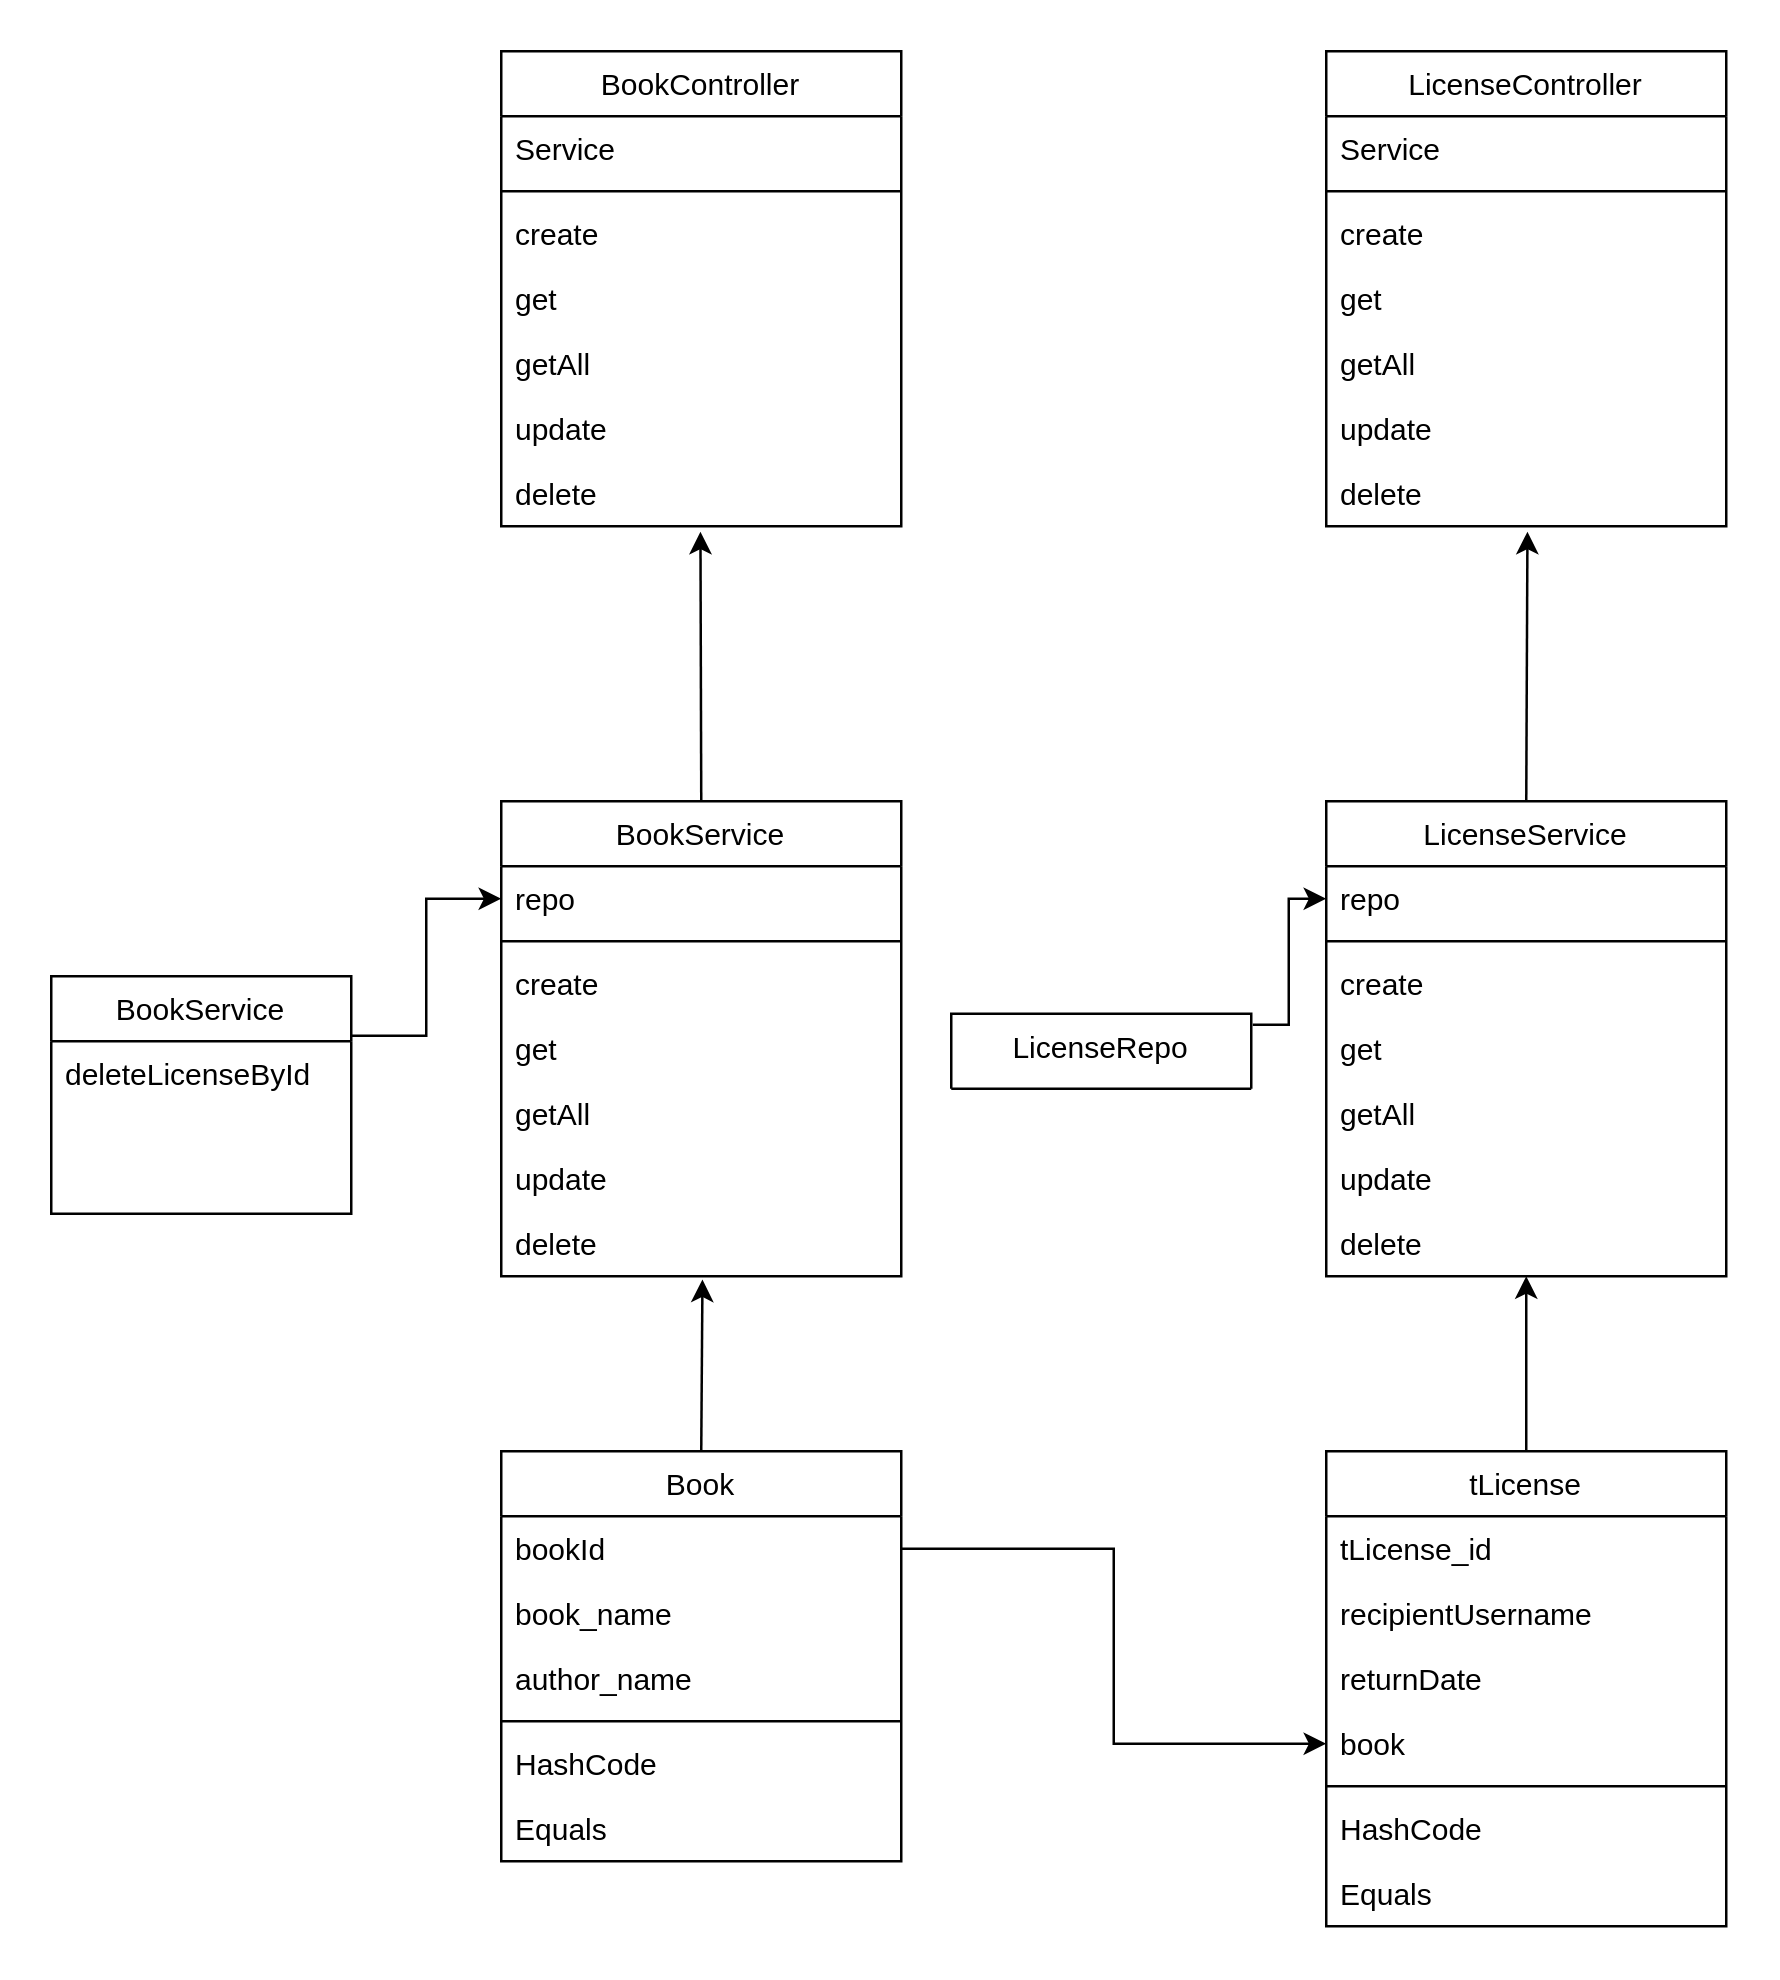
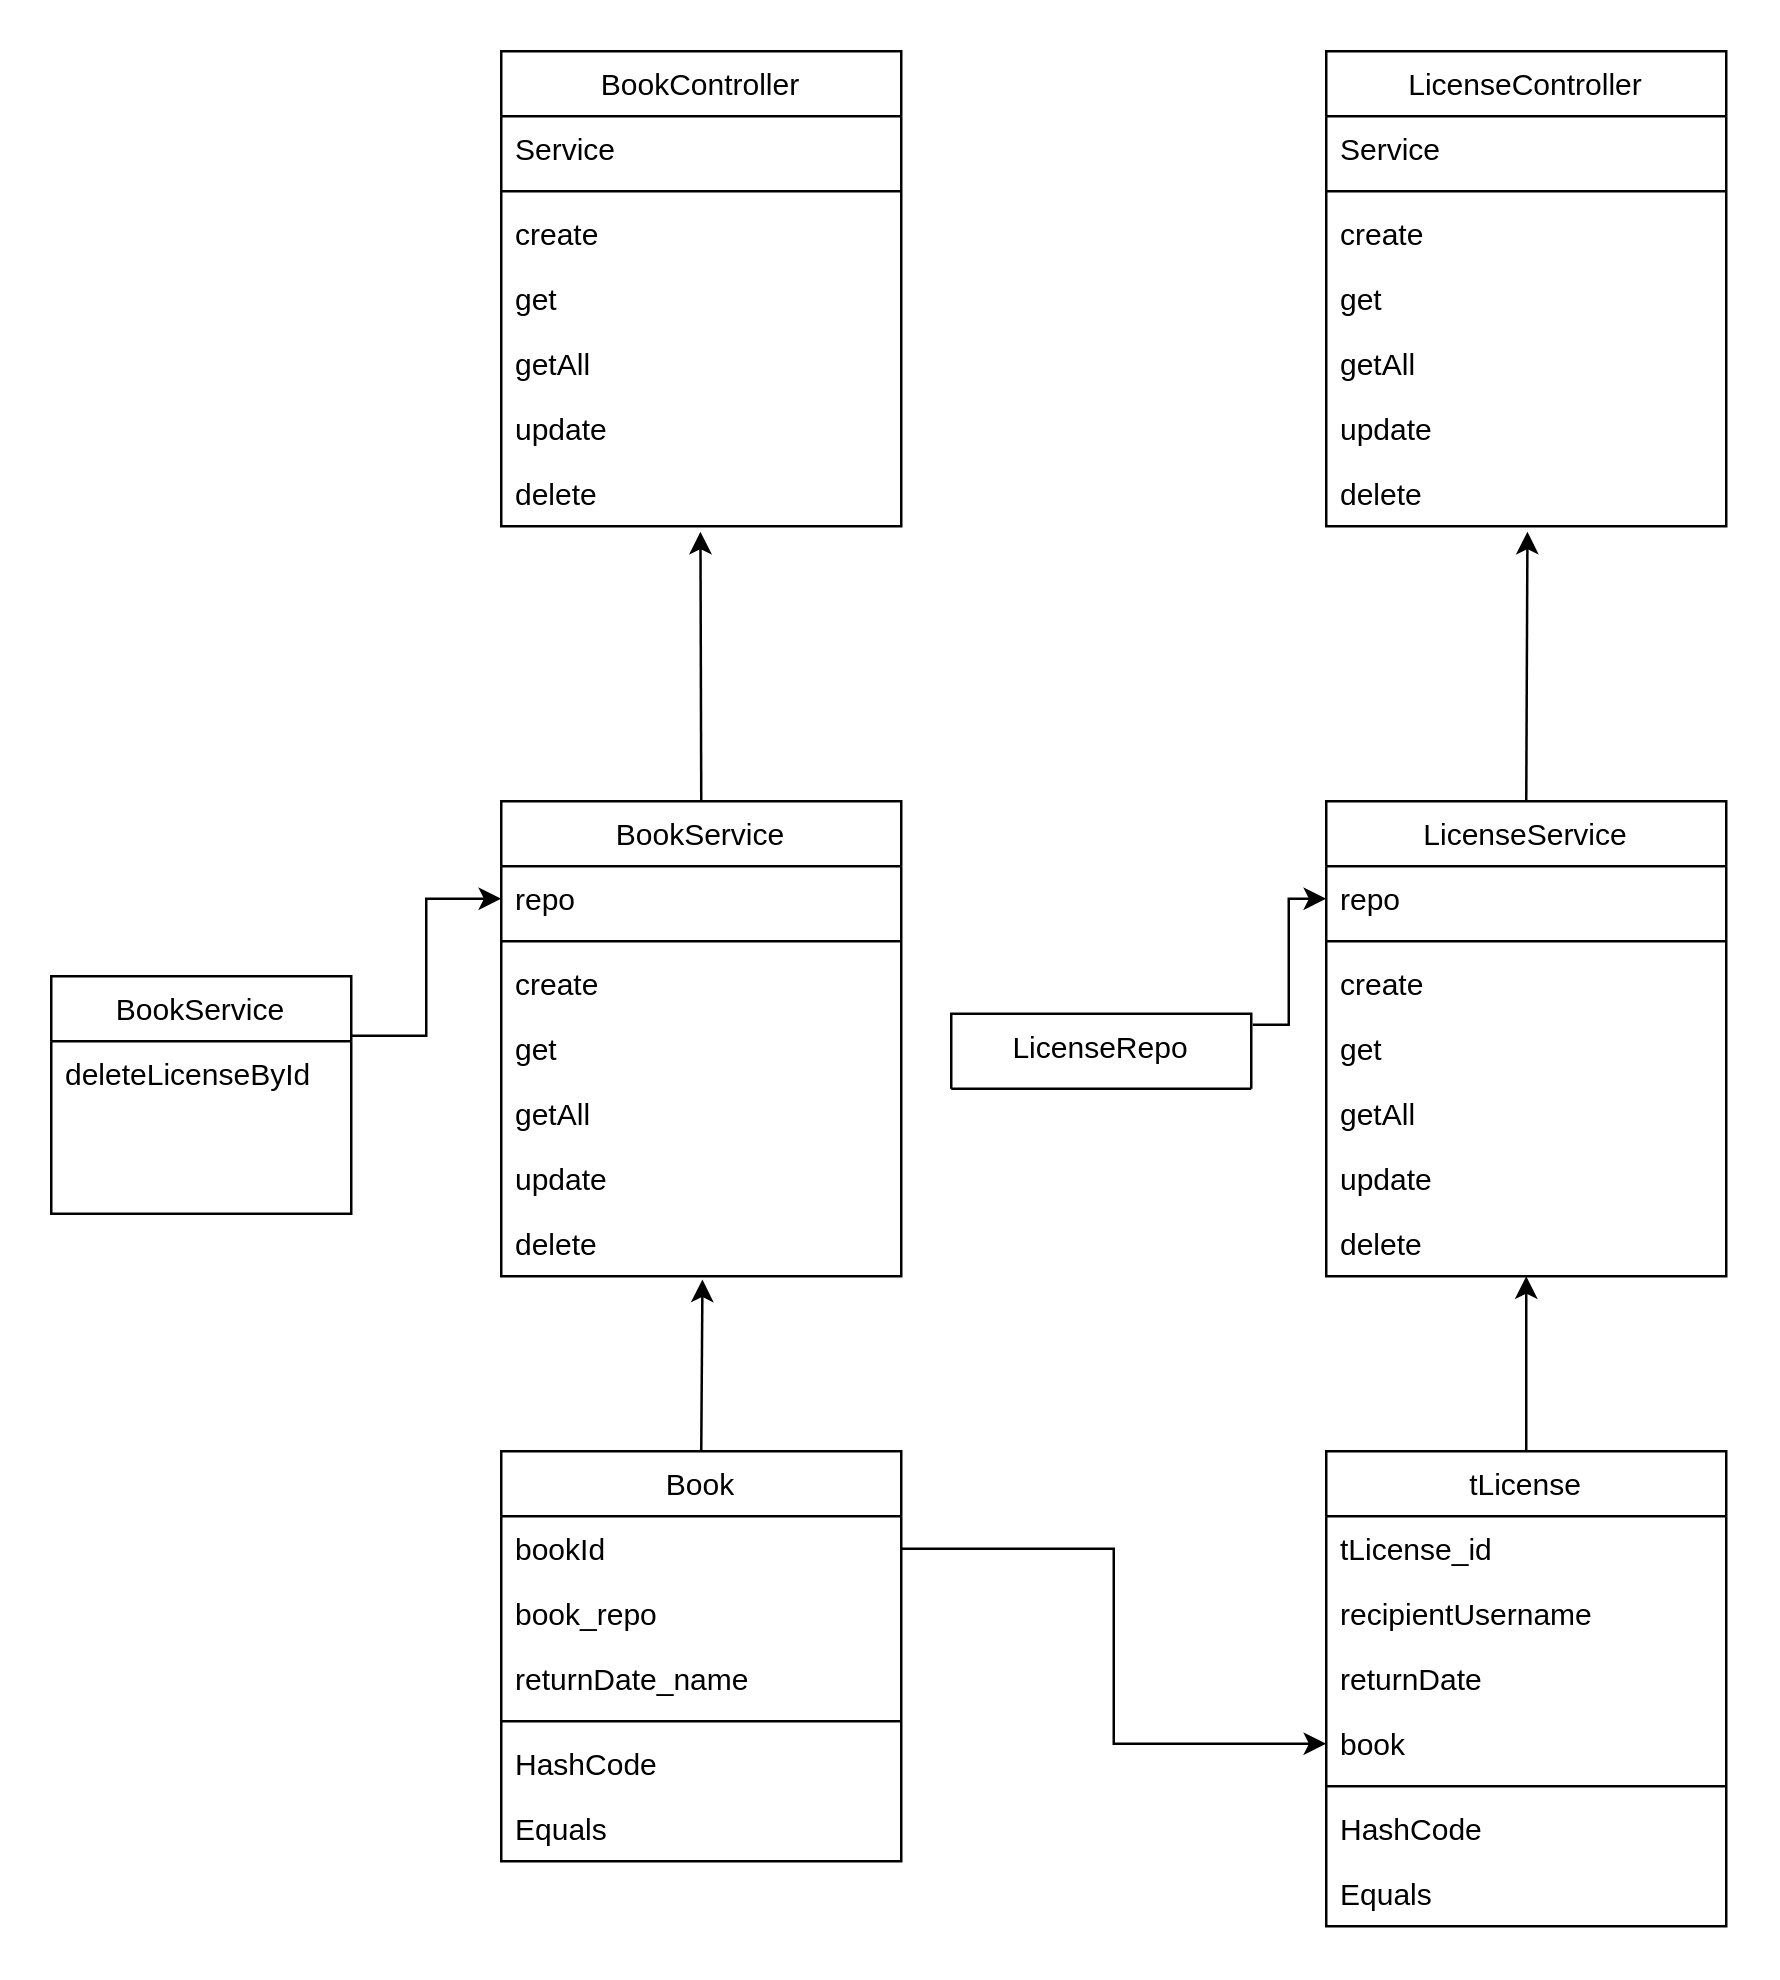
(591, 1615) -> (591, 1615)
(607, 1680) -> (641, 1680)
